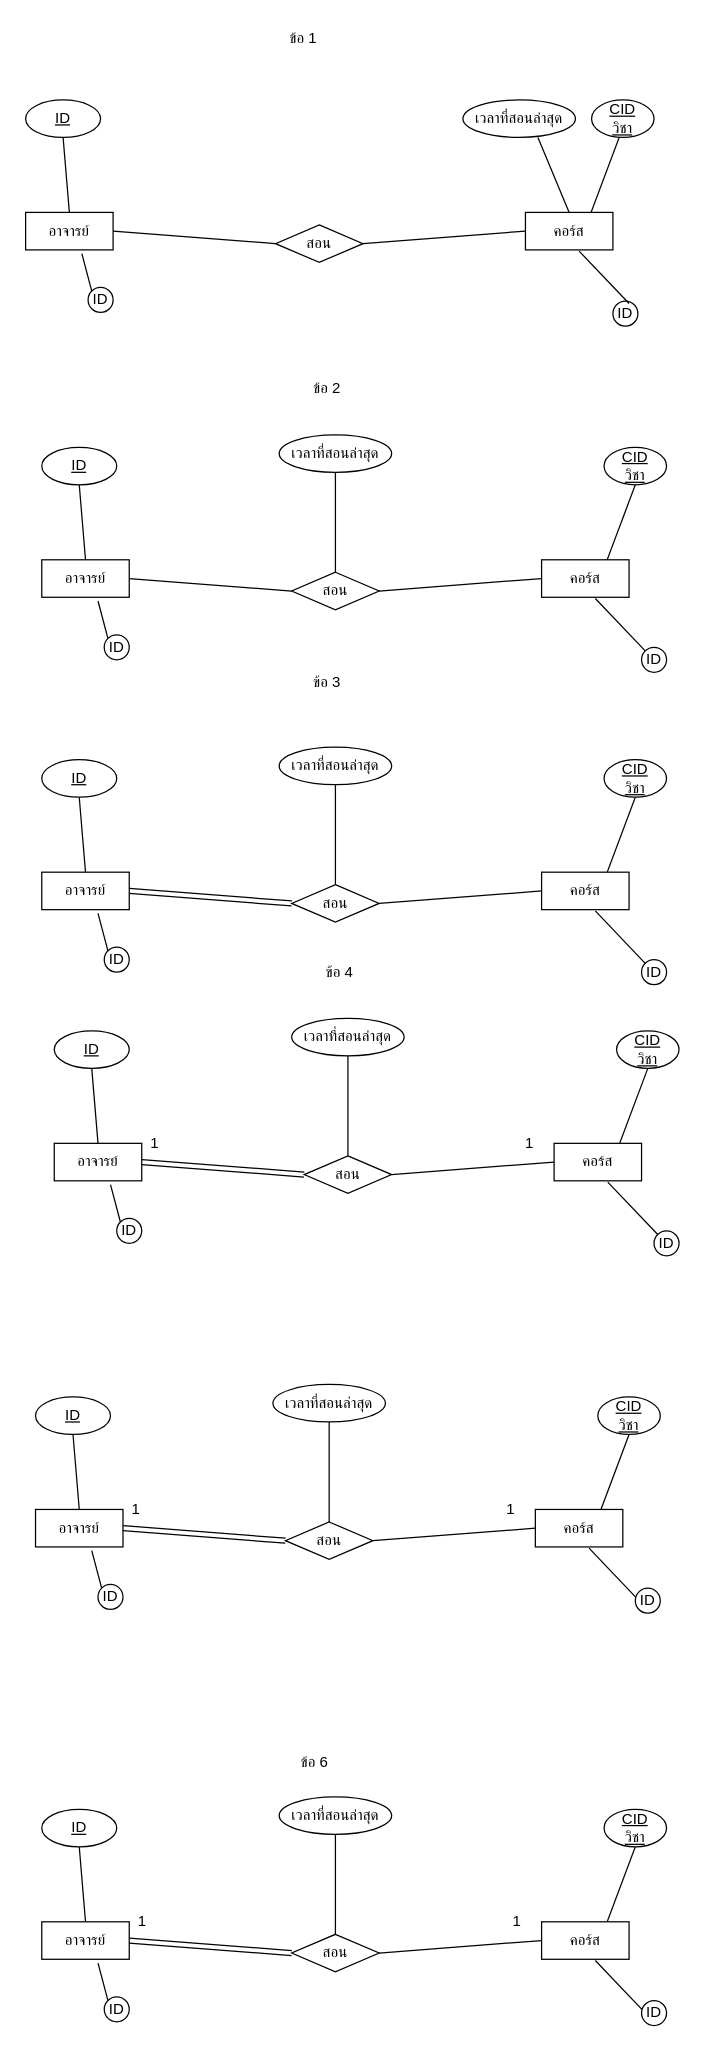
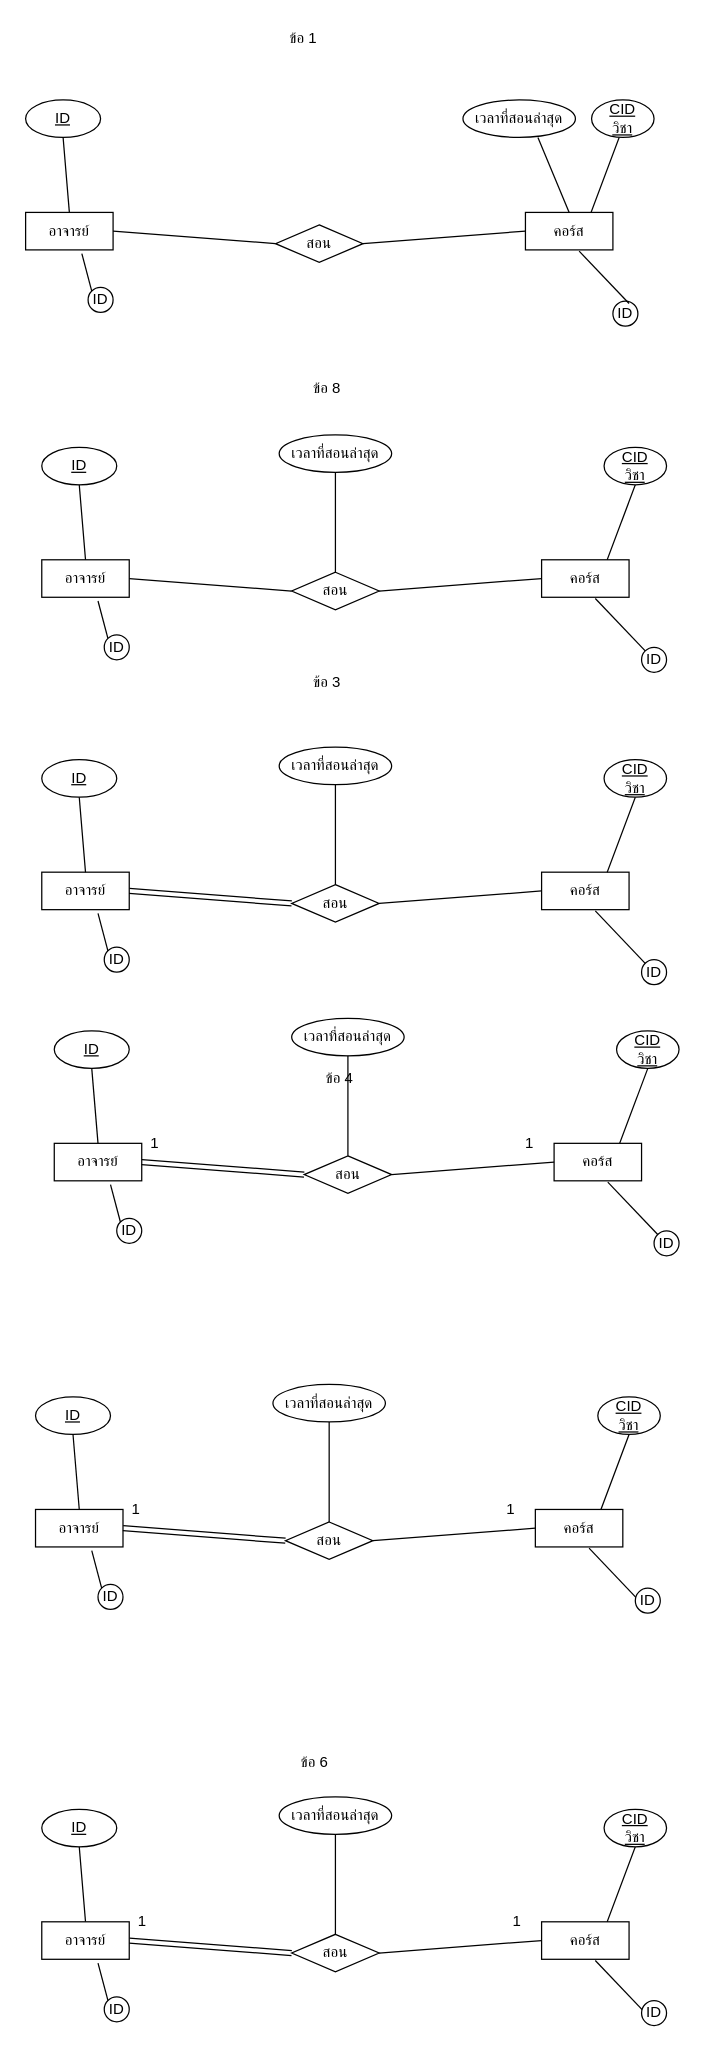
(328, 388) -> (328, 388)
(339, 972) -> (339, 1078)
